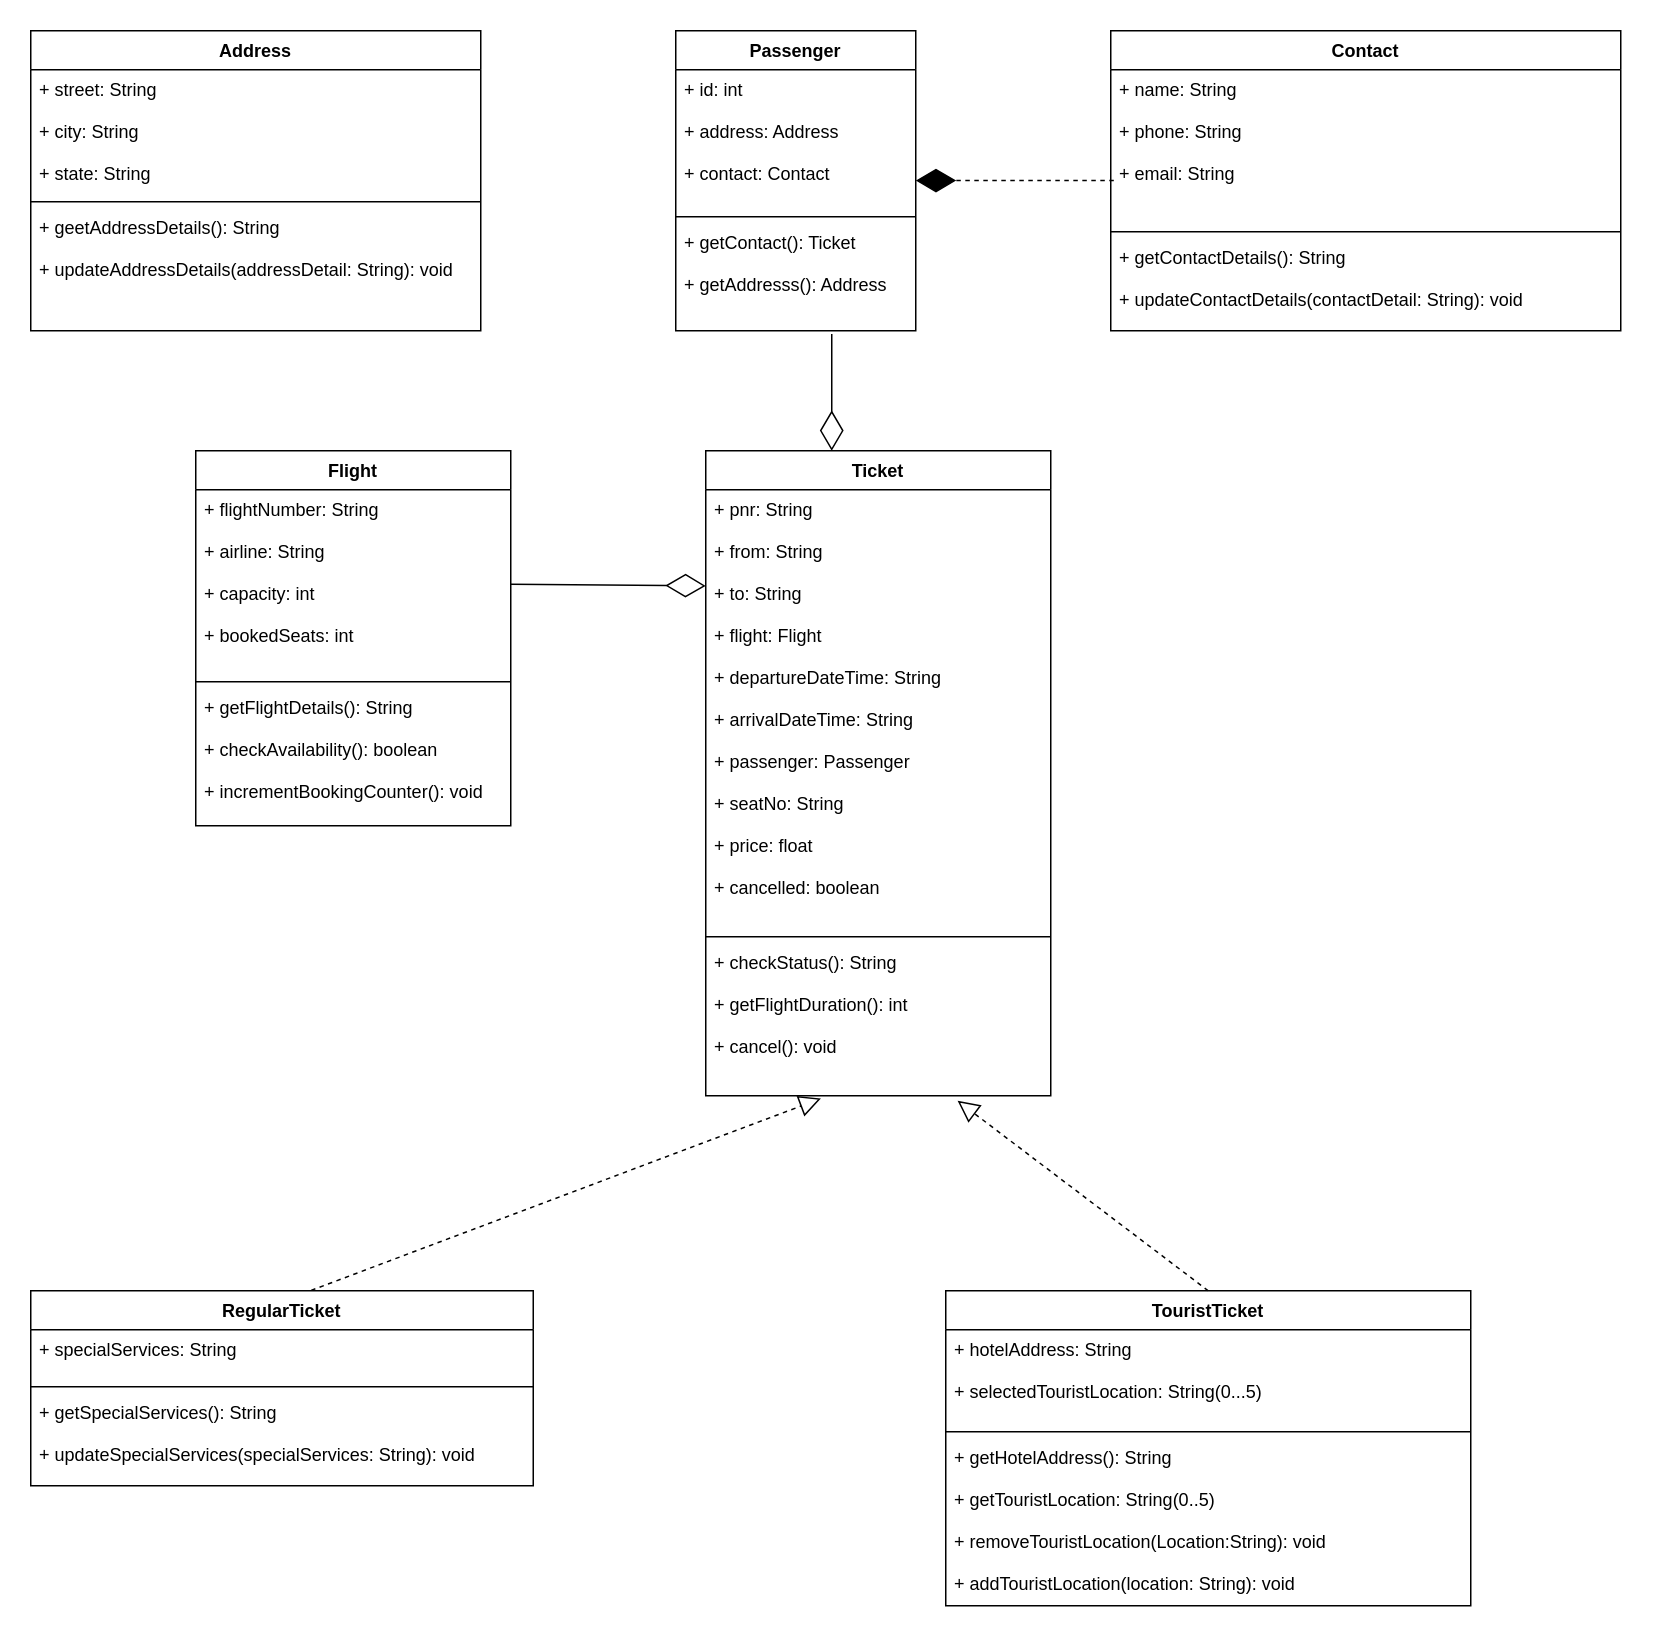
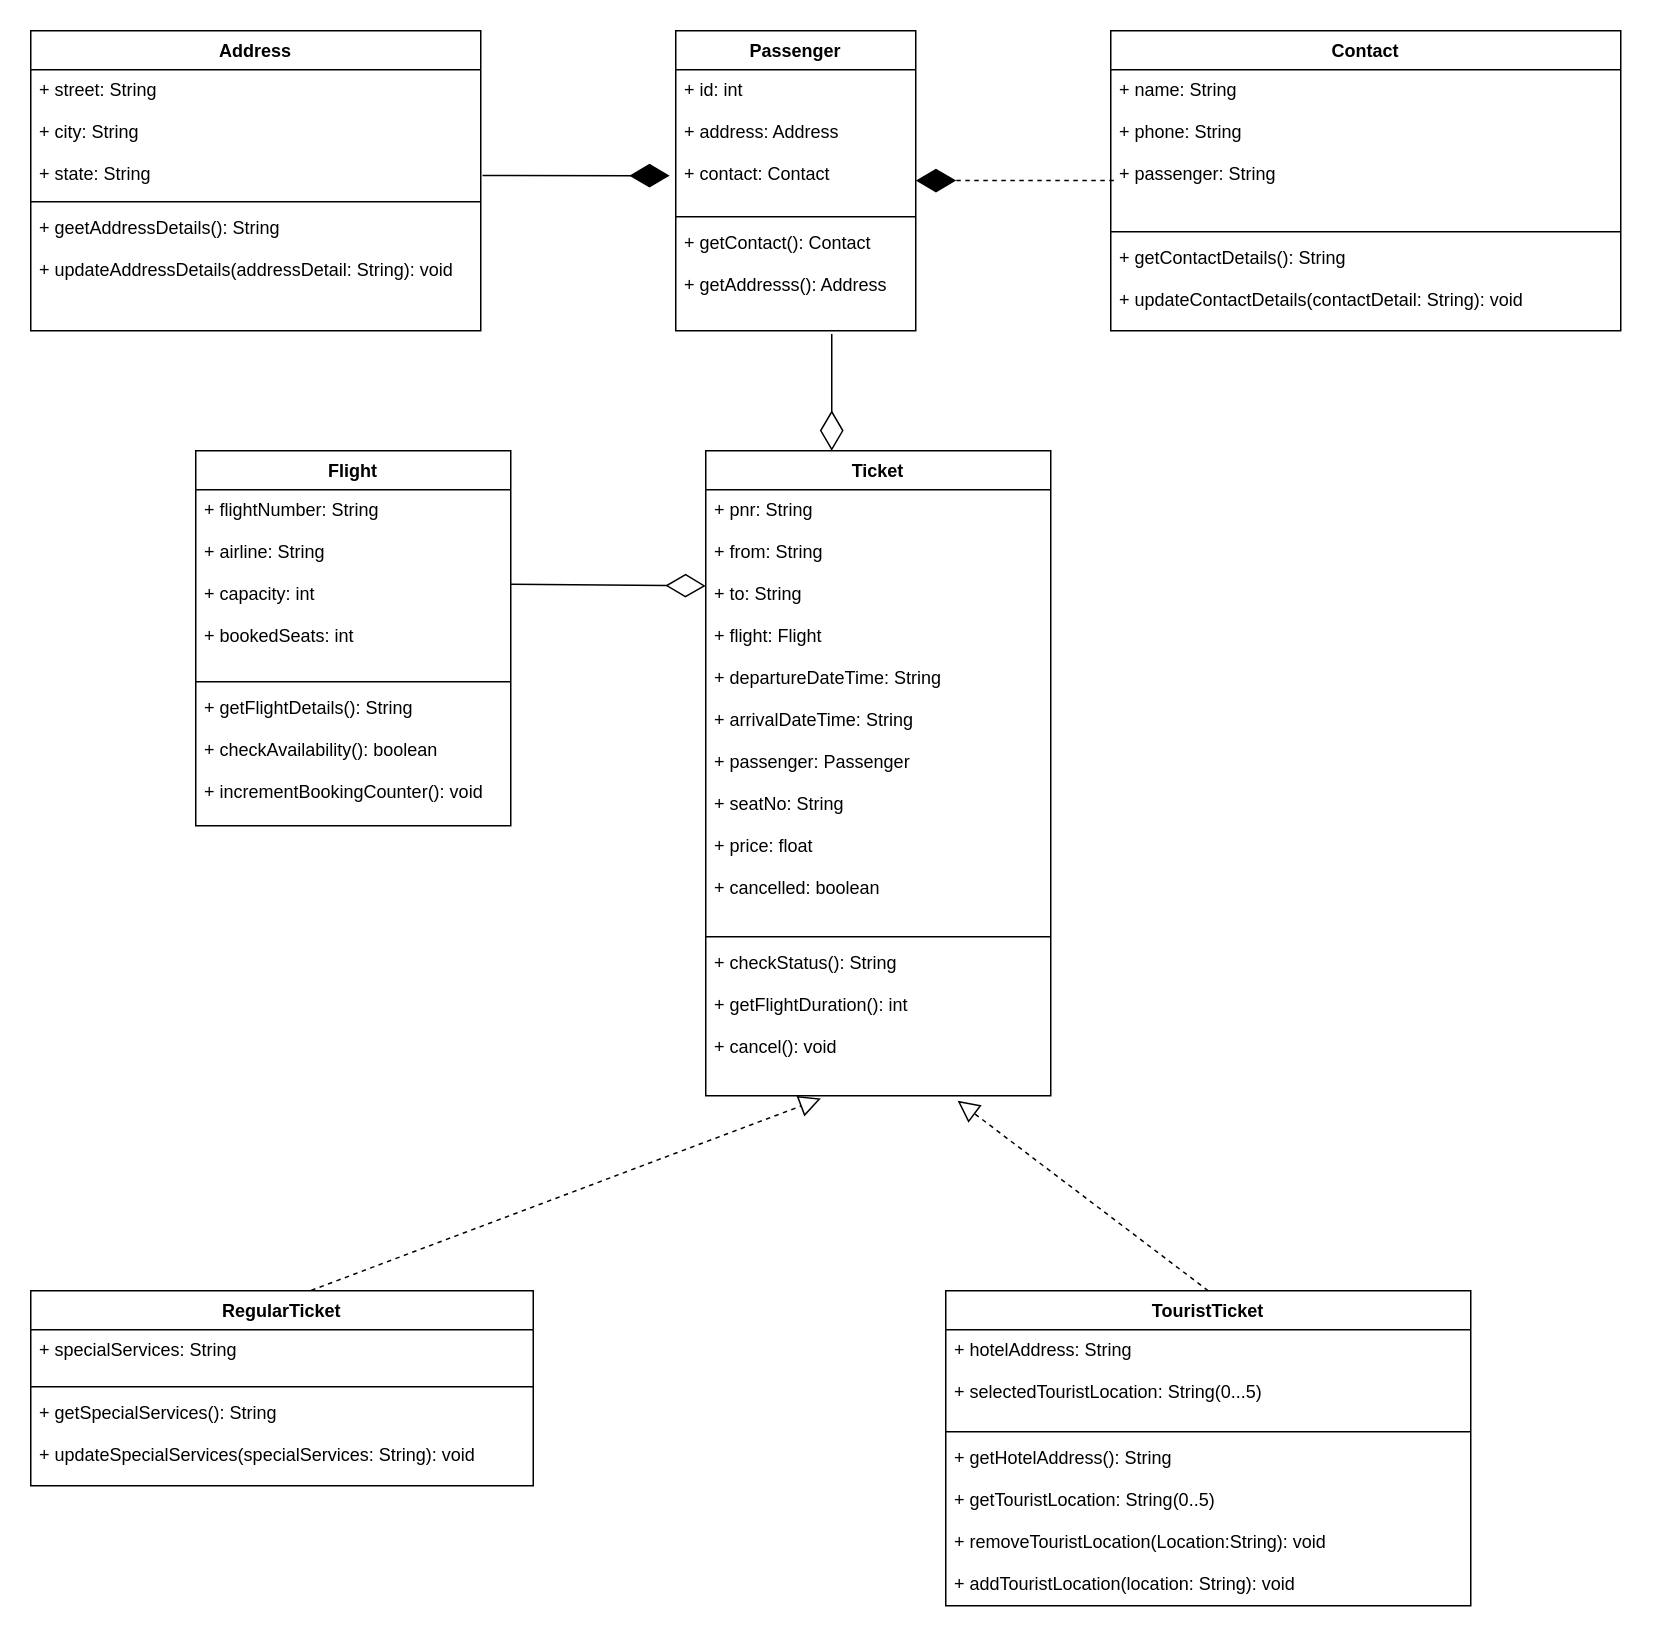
(1180, 90) -> (1180, 90)
none -> (557, 176)
(786, 243) -> (793, 243)
